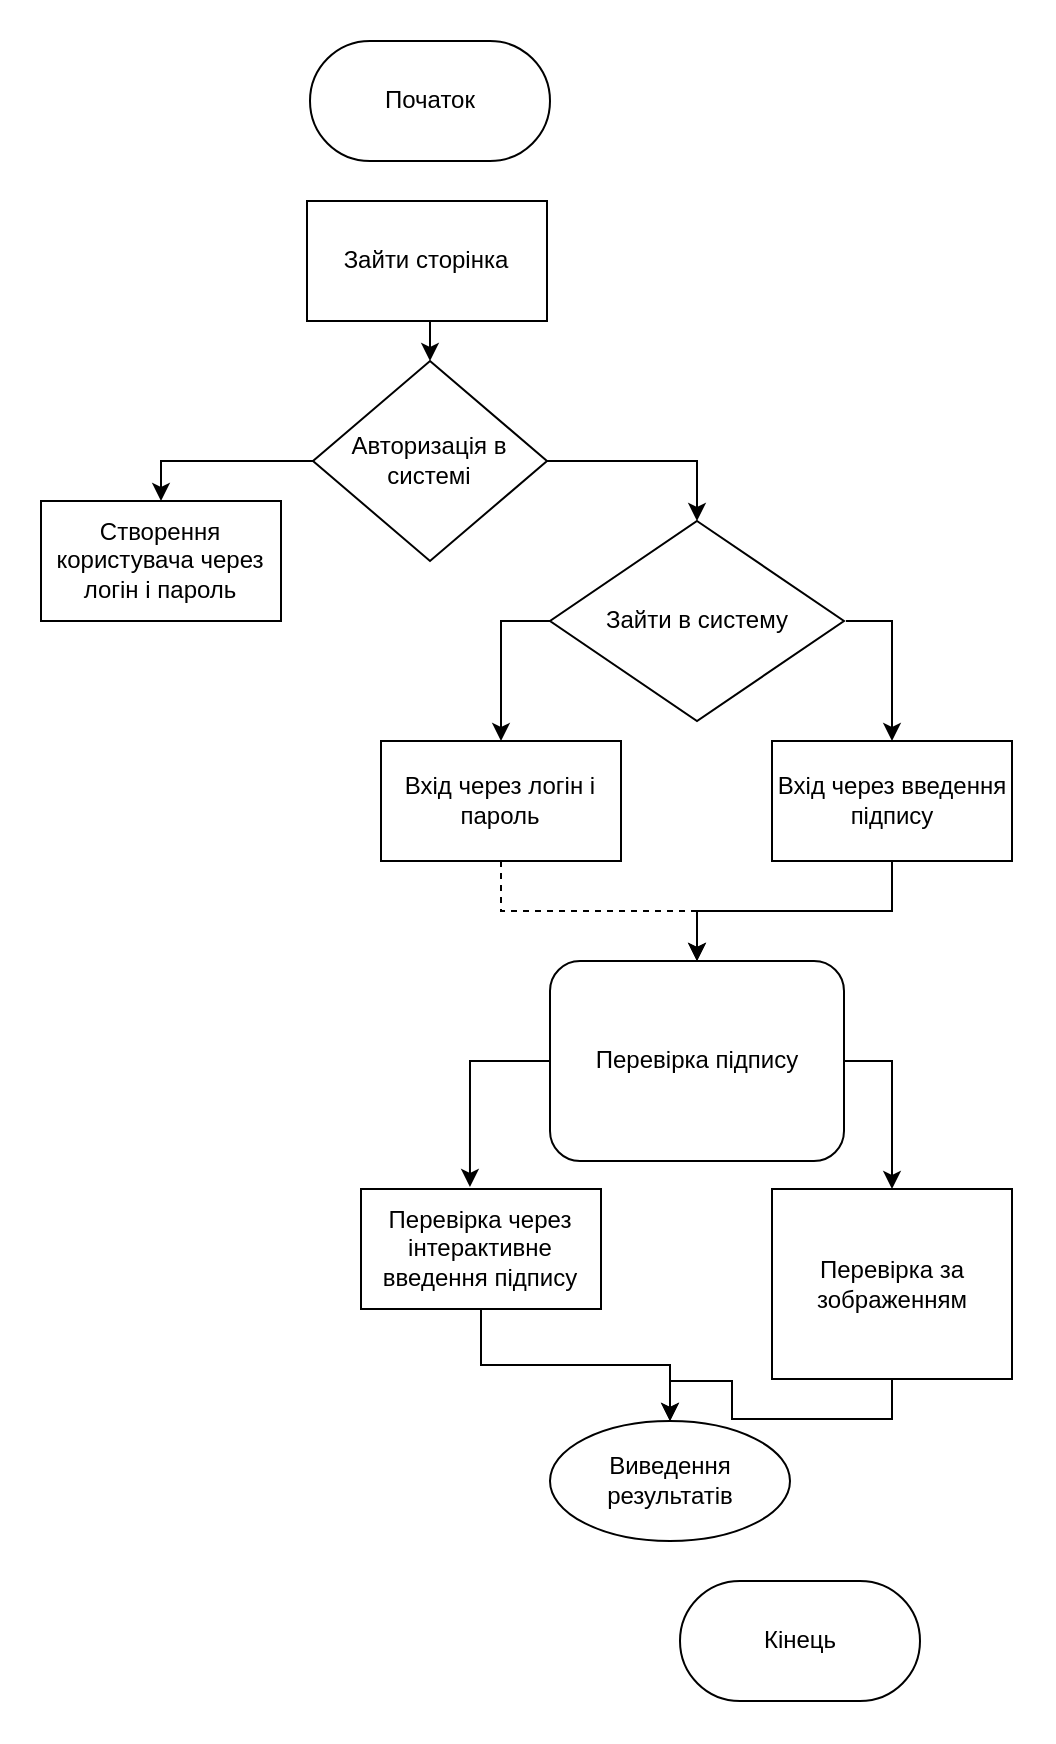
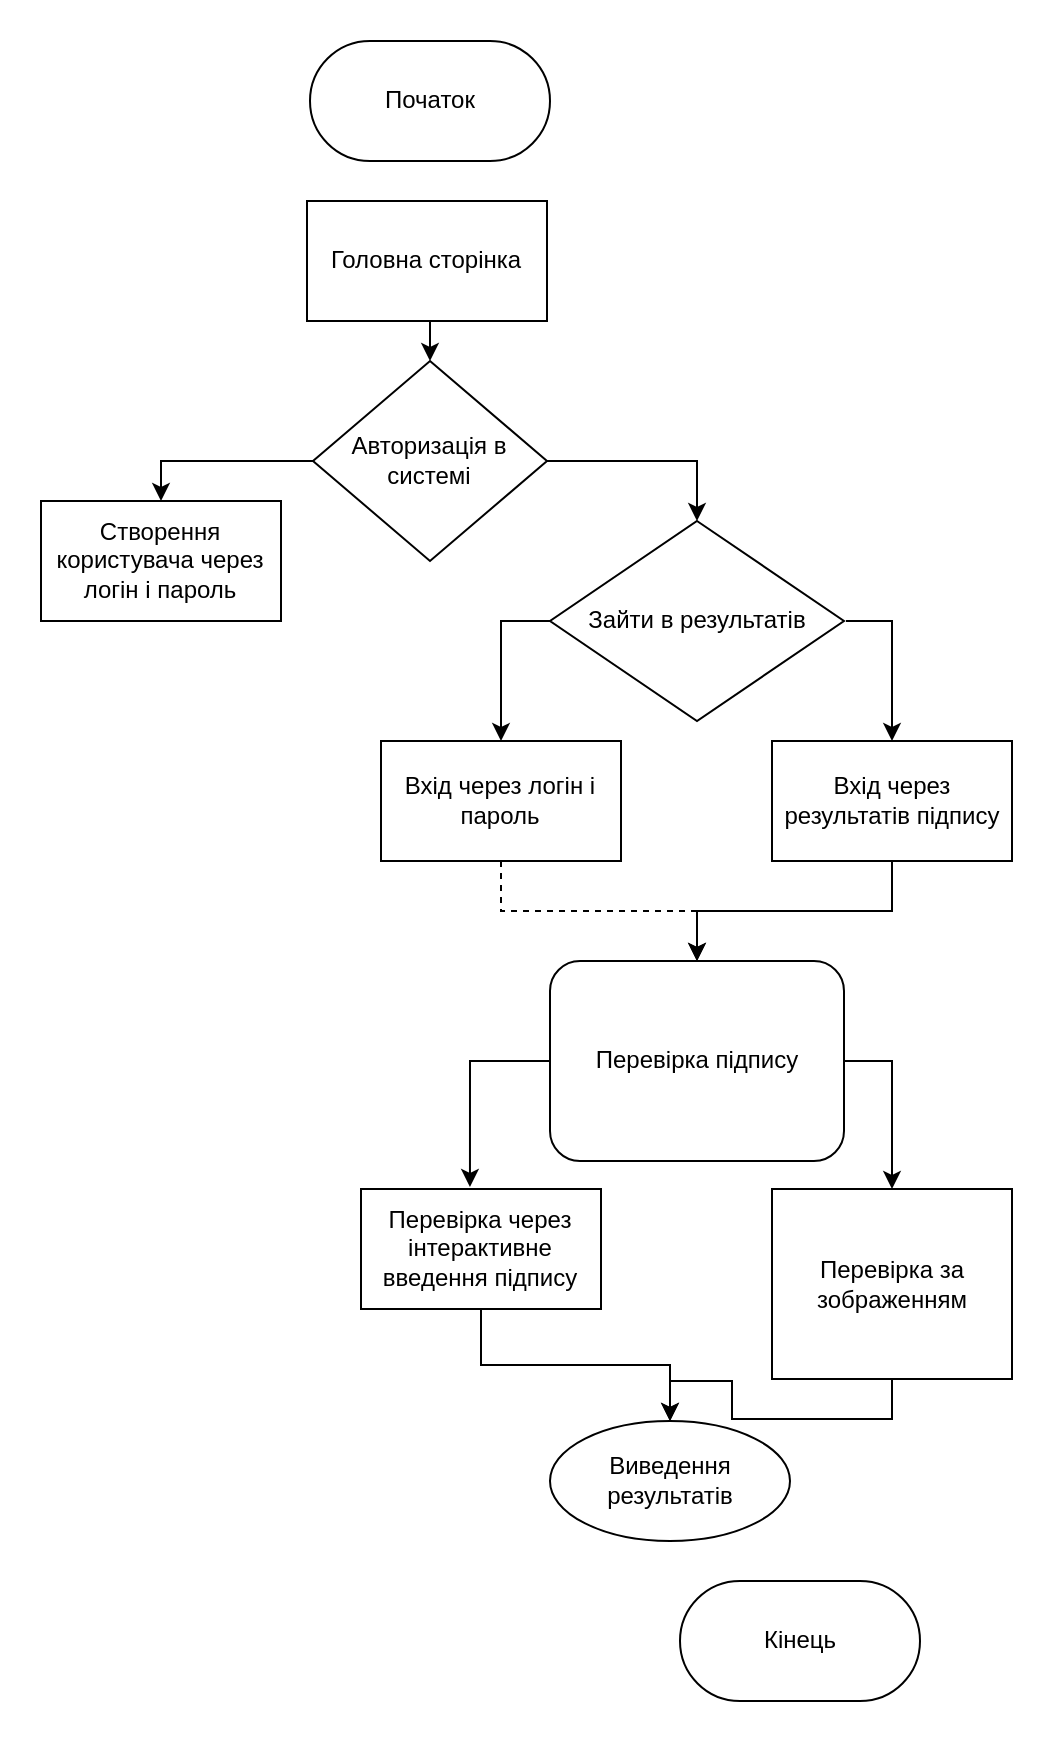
(427, 261) -> (427, 261)
(698, 621) -> (698, 621)
(893, 801) -> (893, 801)
